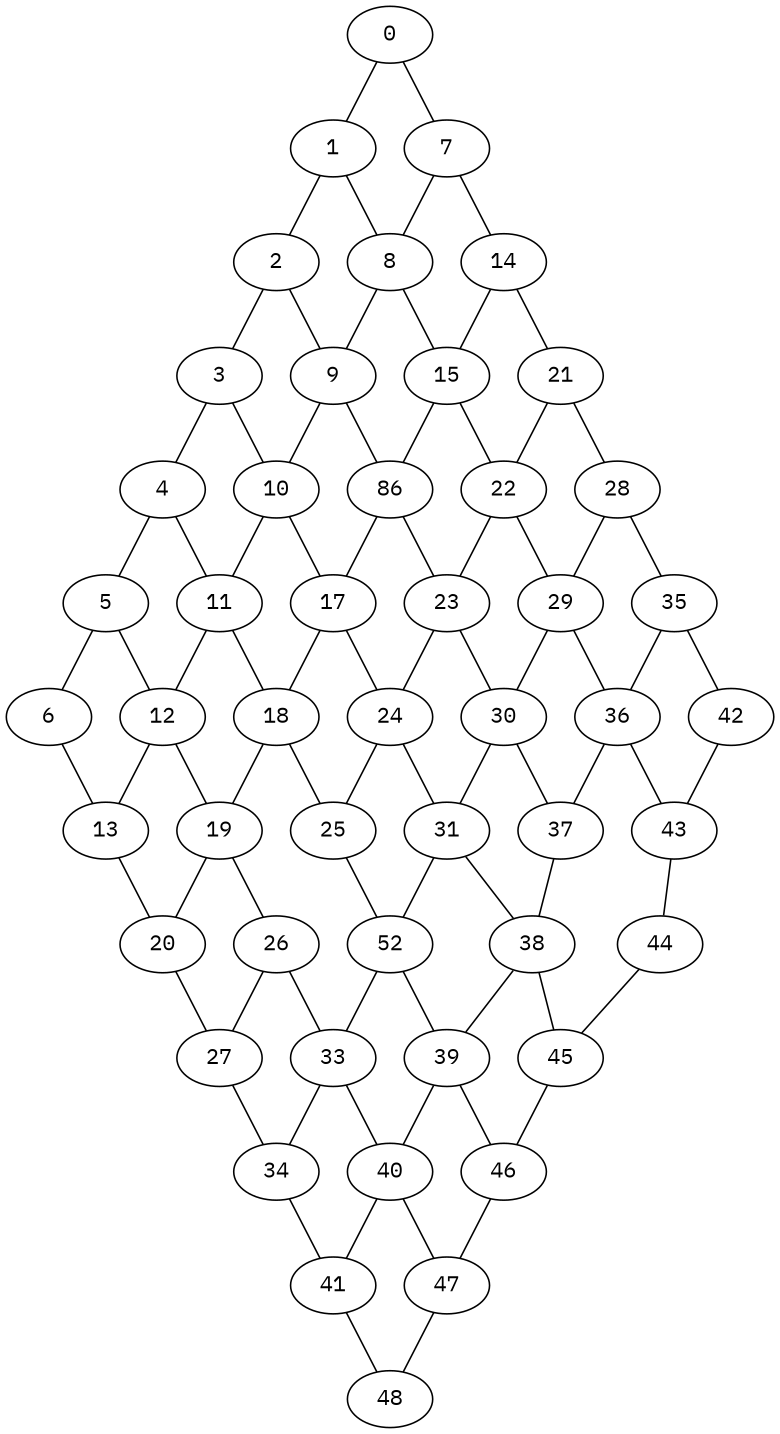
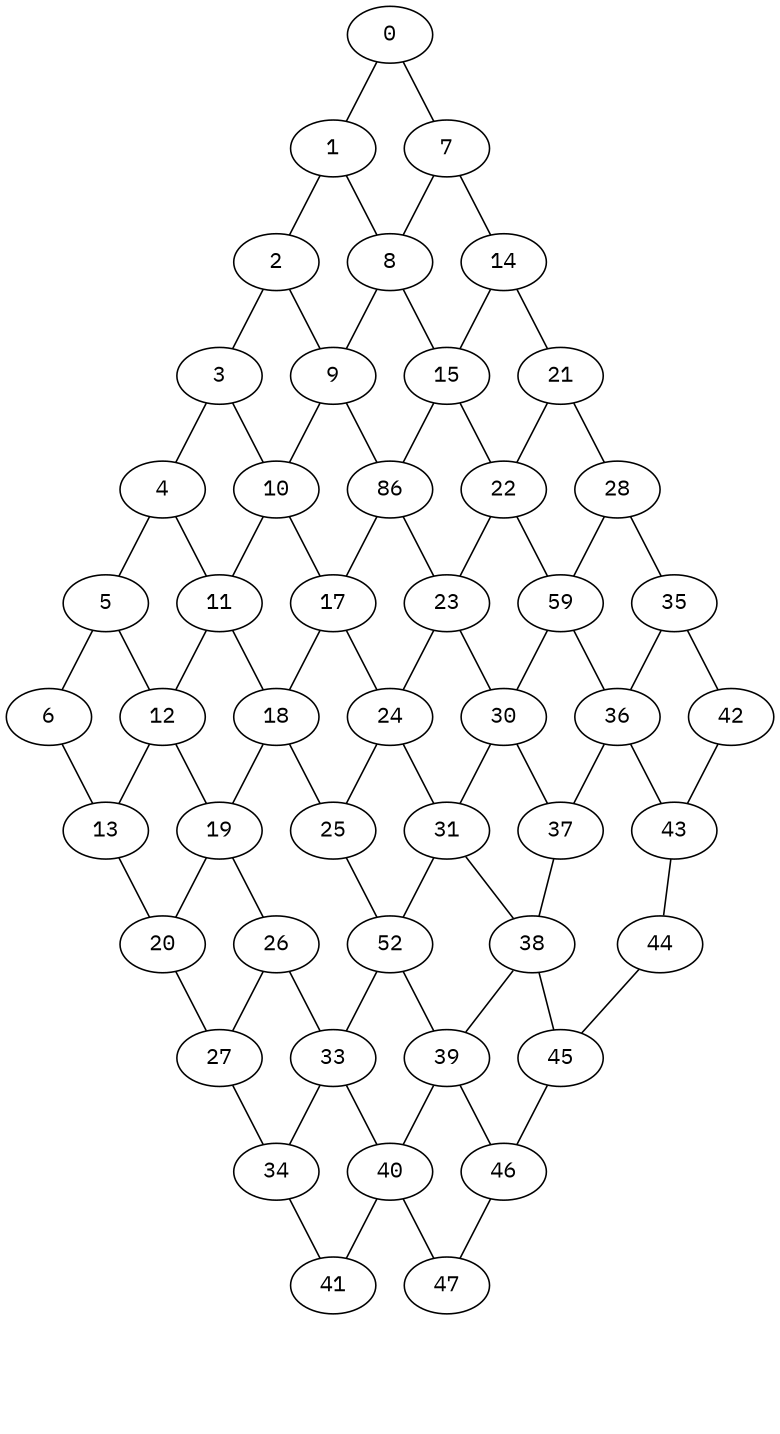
(561, 603) -> (561, 603)
(390, 1399) -> none
